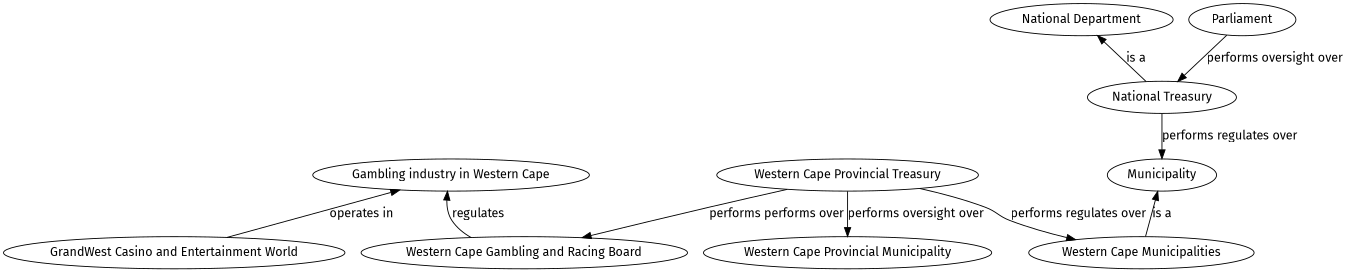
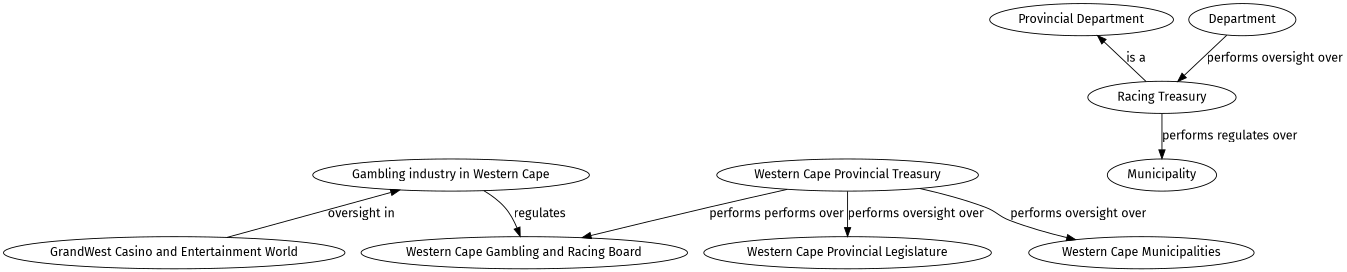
(1082, 20) -> (1082, 20)
(1242, 20) -> (1242, 20)
(1162, 97) -> (1162, 97)
(362, 214) -> (362, 214)
(1078, 214) -> (1078, 214)
(1150, 218) -> none
(453, 222) -> (504, 206)
(848, 253) -> (848, 253)
